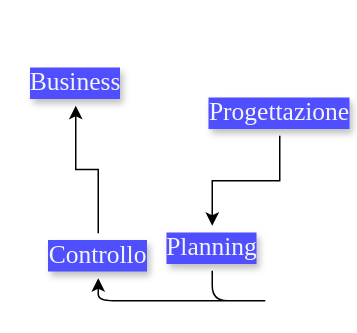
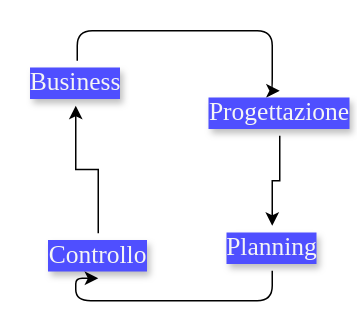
none -> (189, 31)
(212, 248) -> (272, 248)
